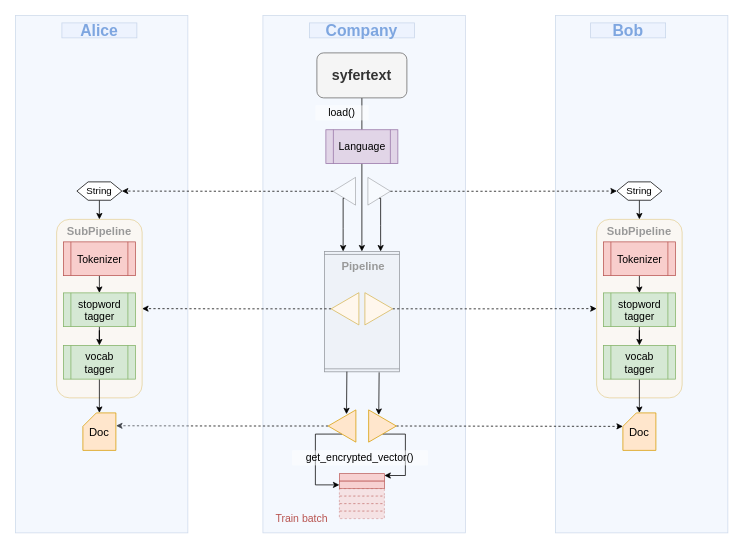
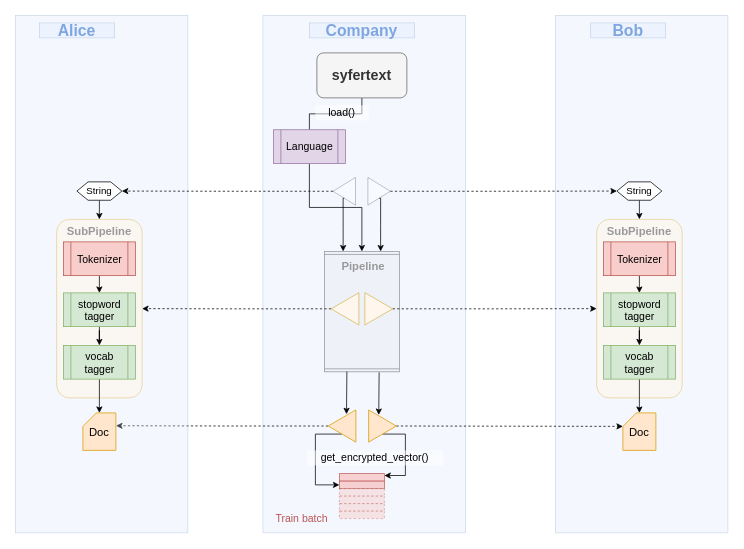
(99, 30) -> (77, 30)
(362, 147) -> (309, 147)
(360, 458) -> (375, 458)
